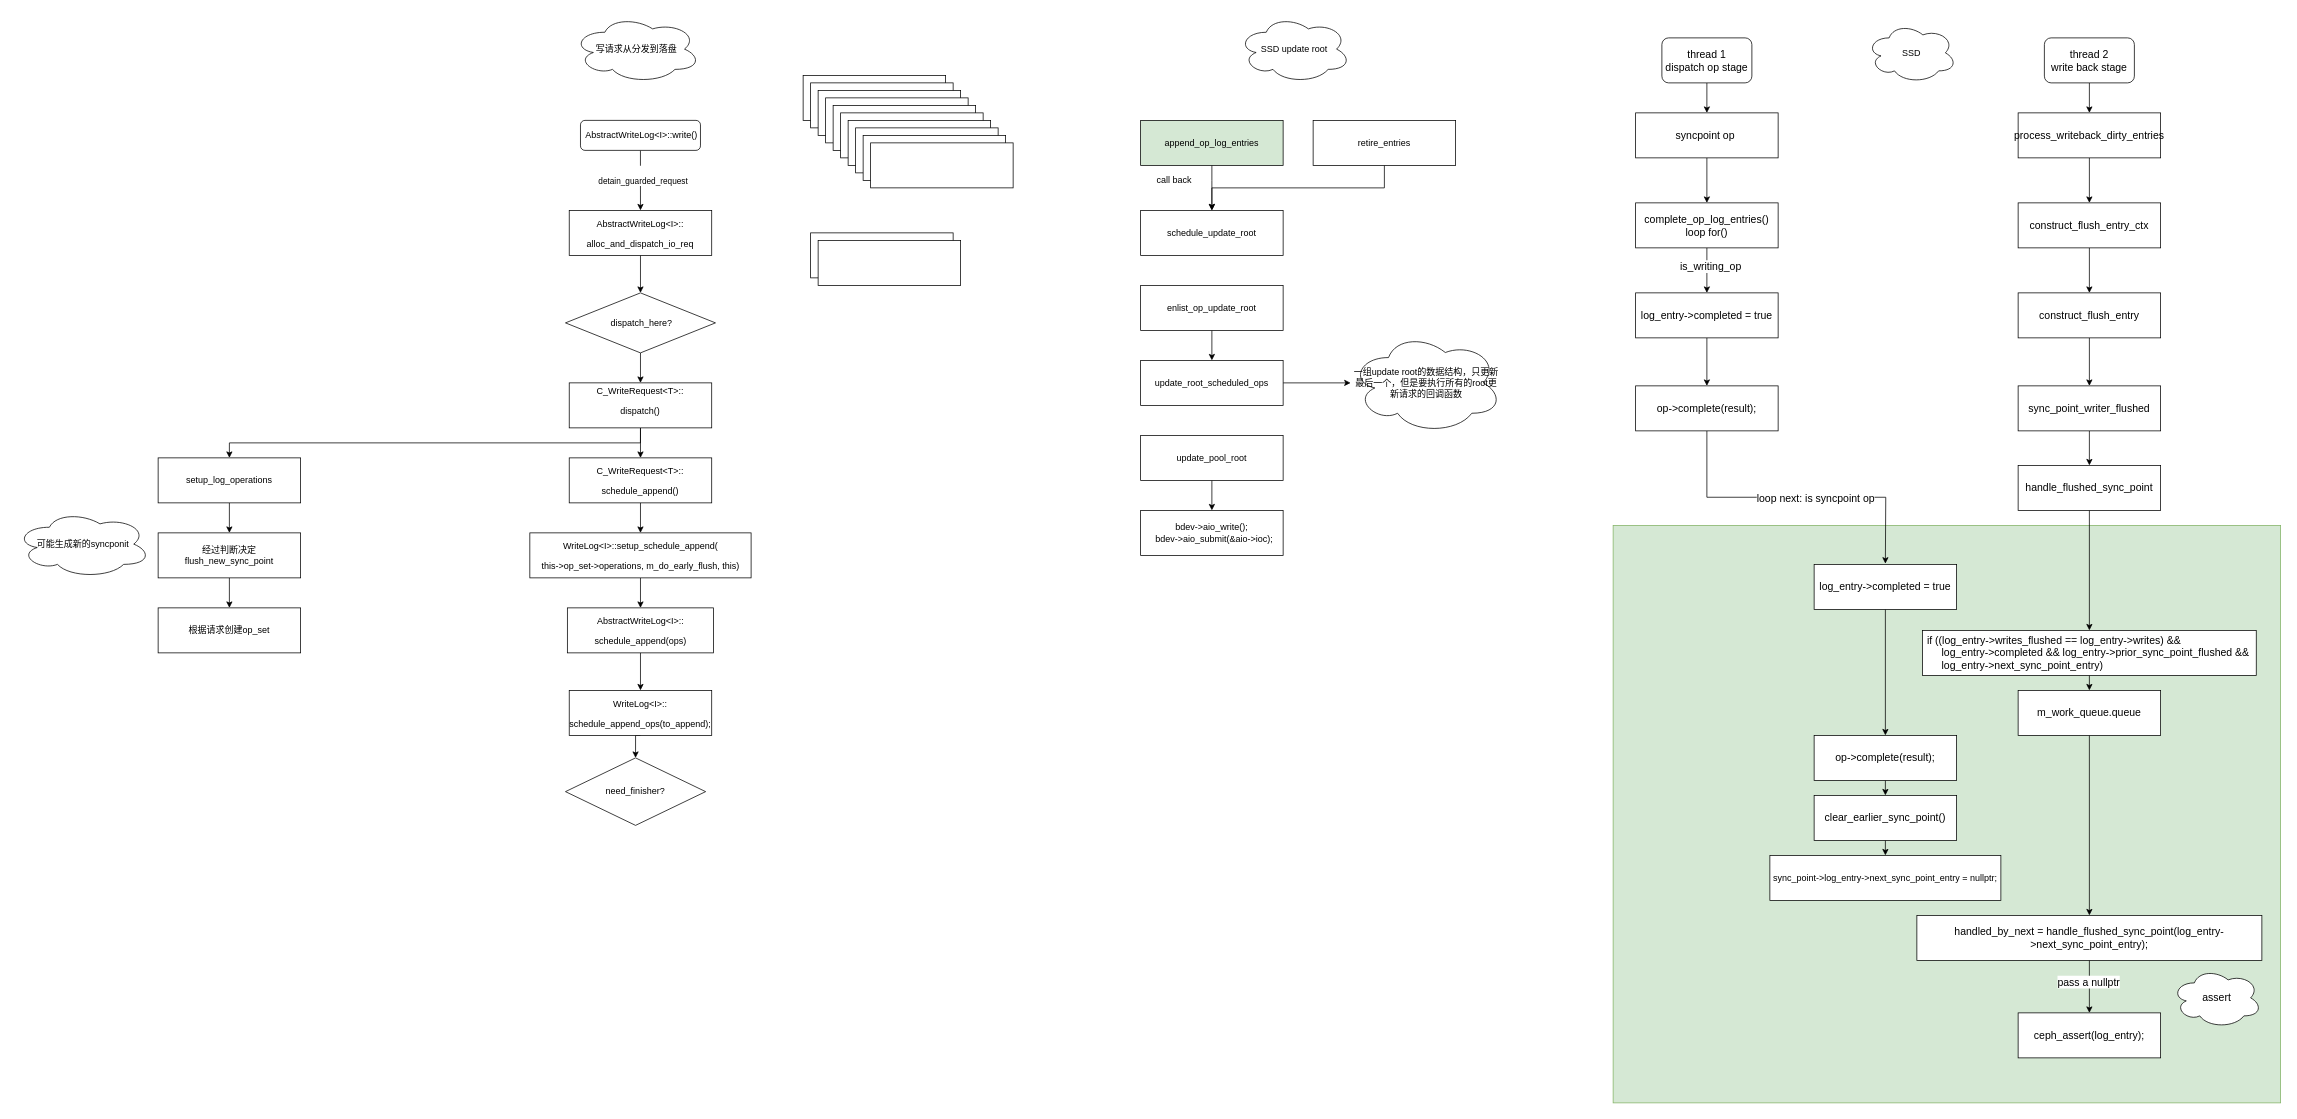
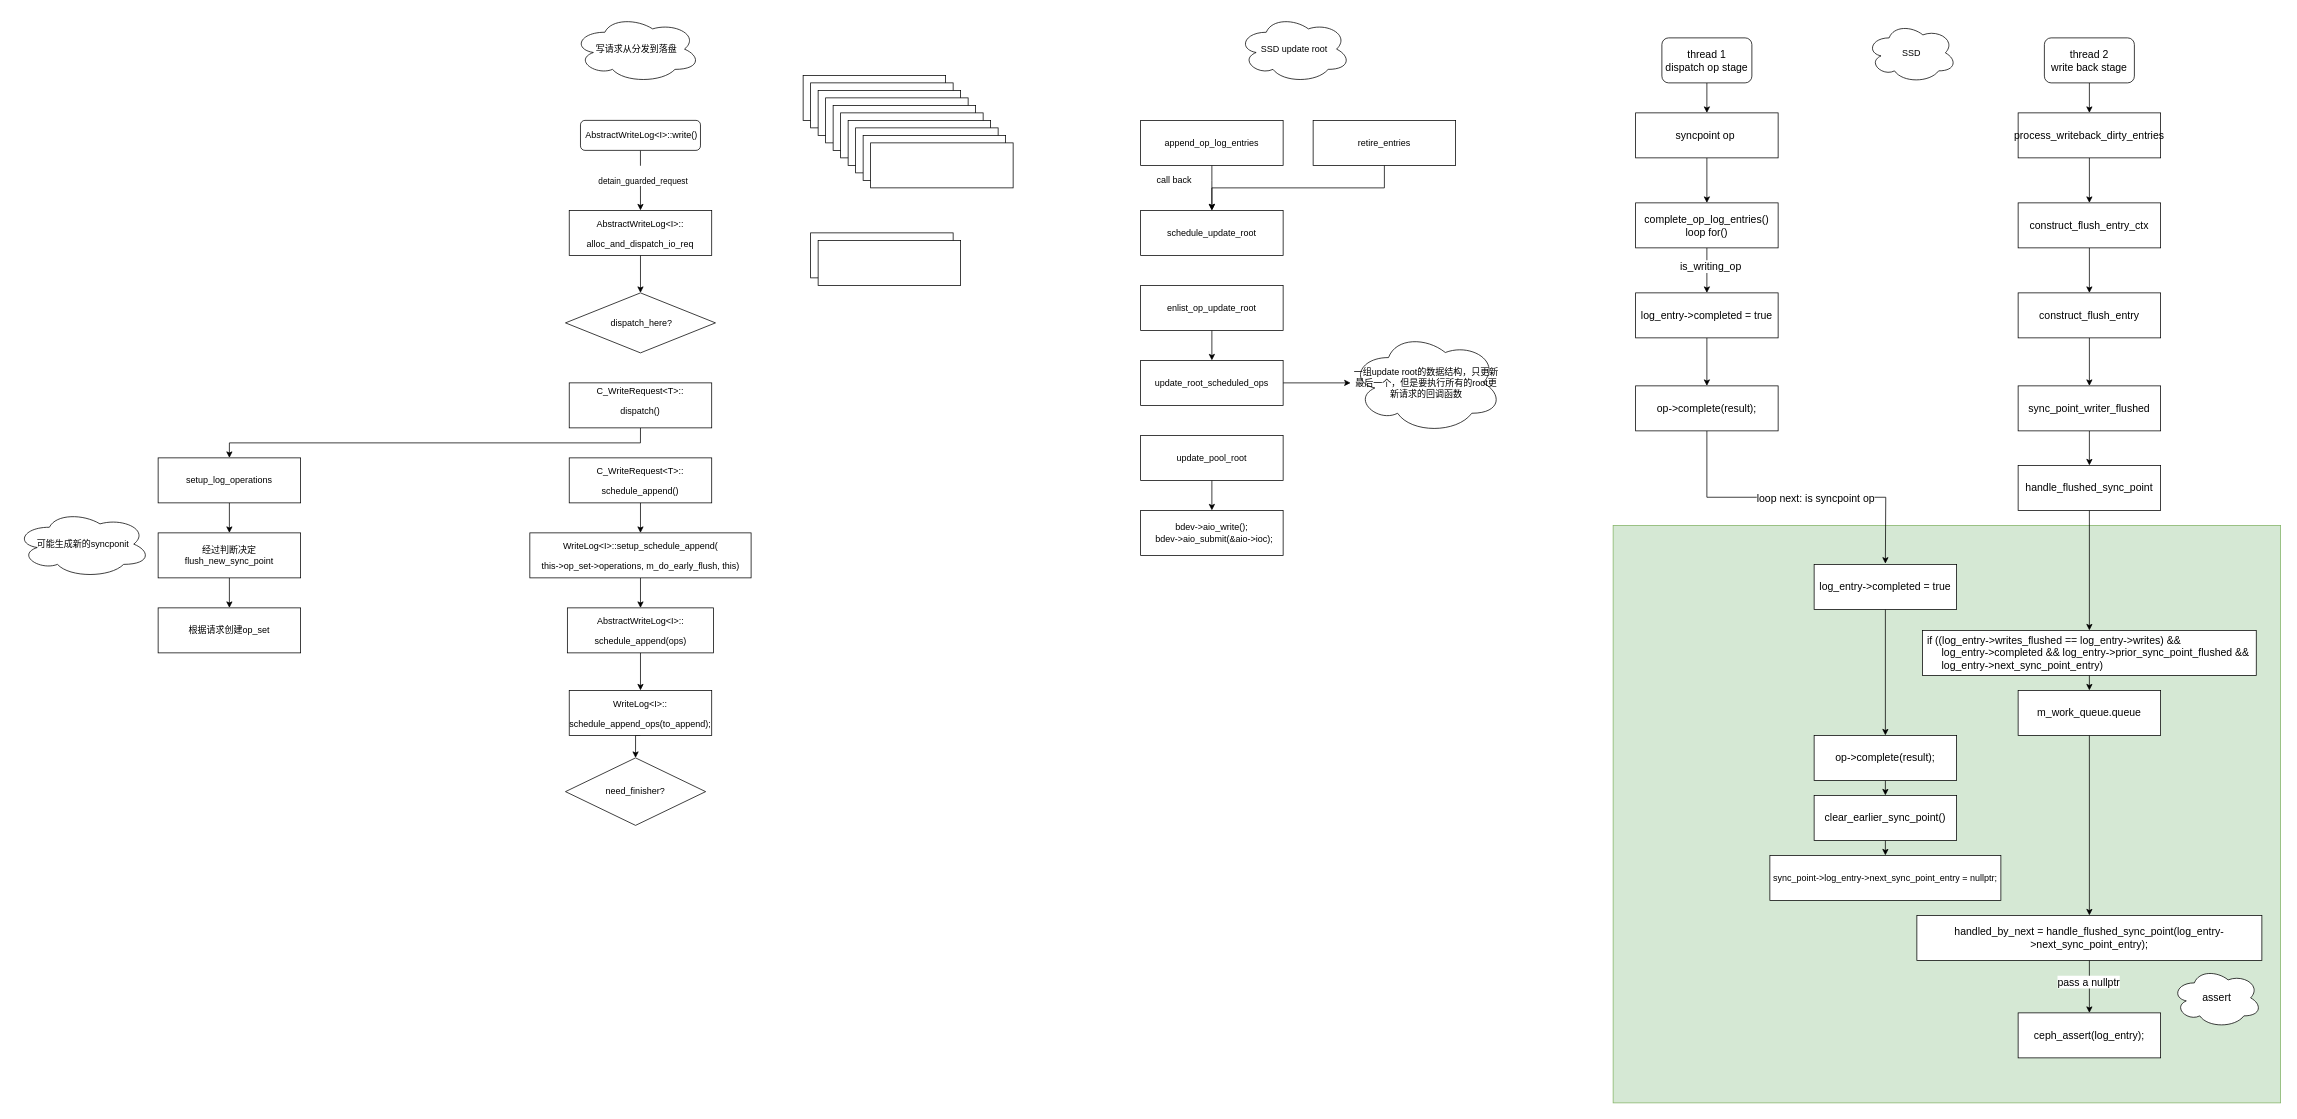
(1212, 143) -> (1212, 143)
(640, 365) -> none
(640, 448) -> none
